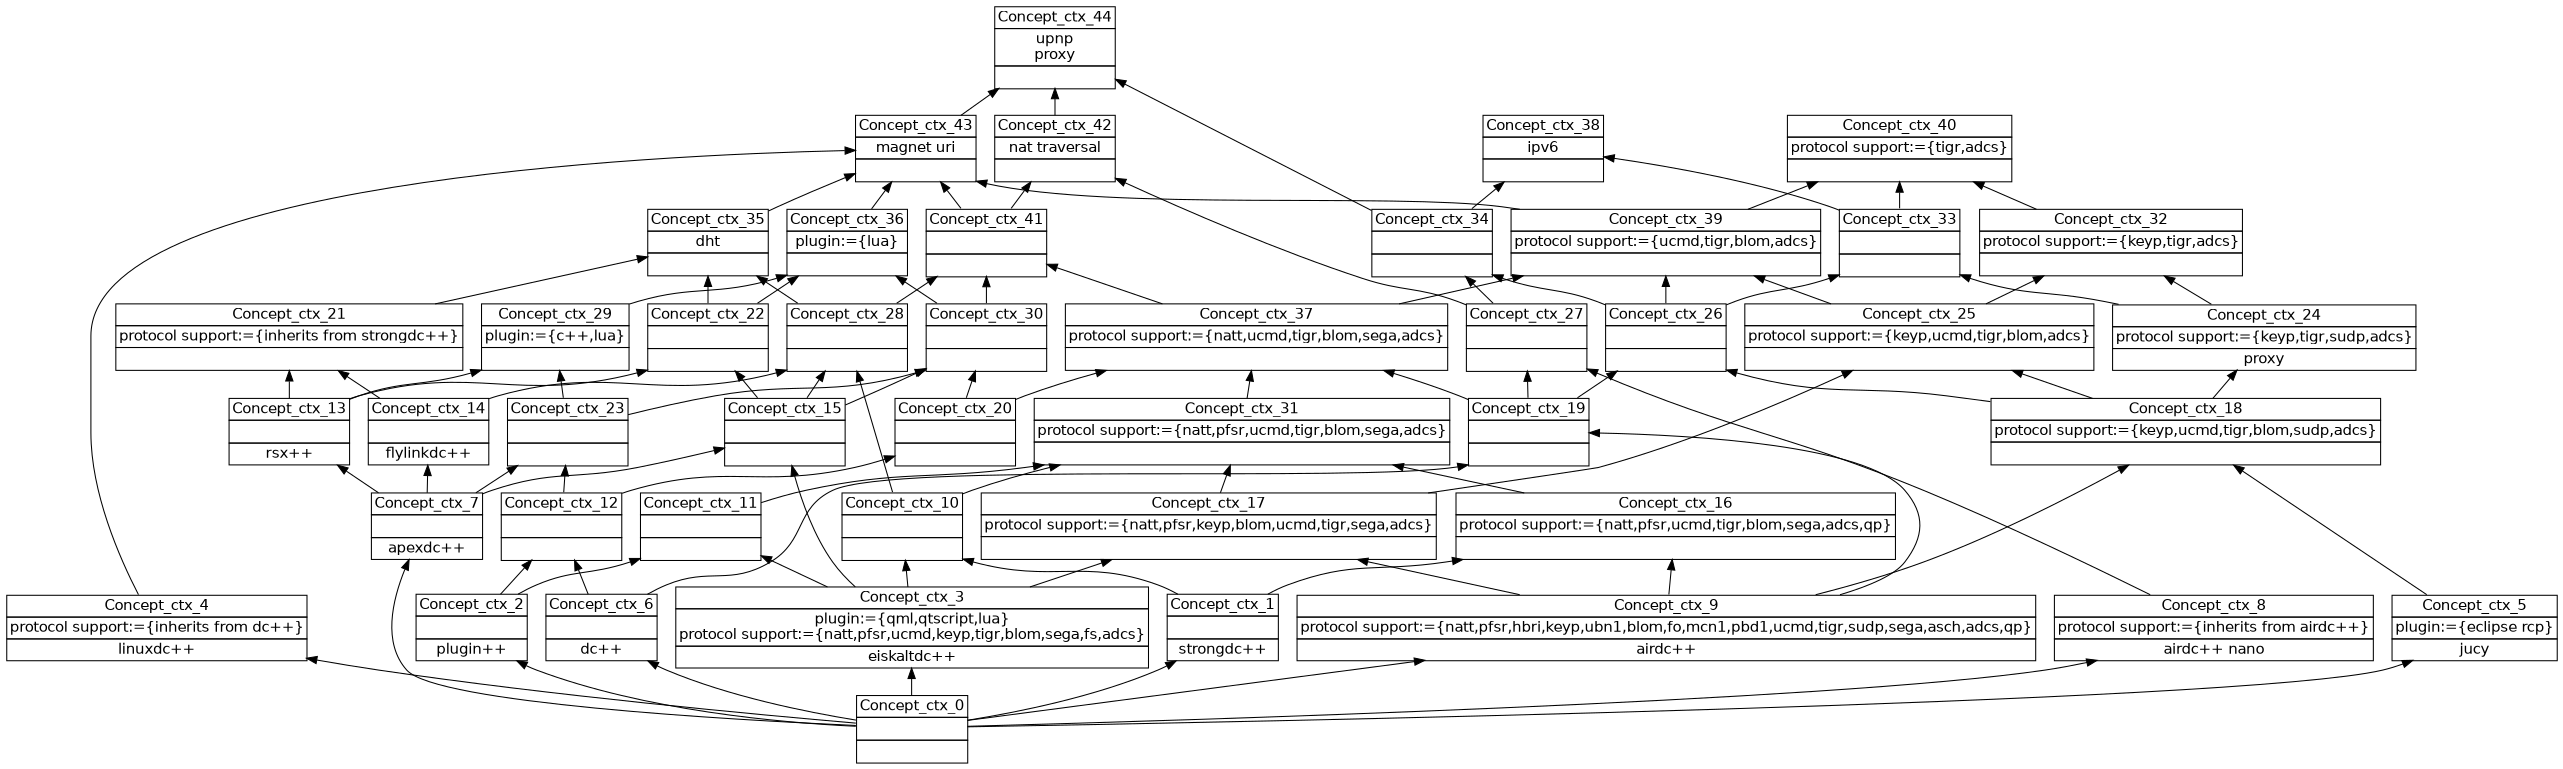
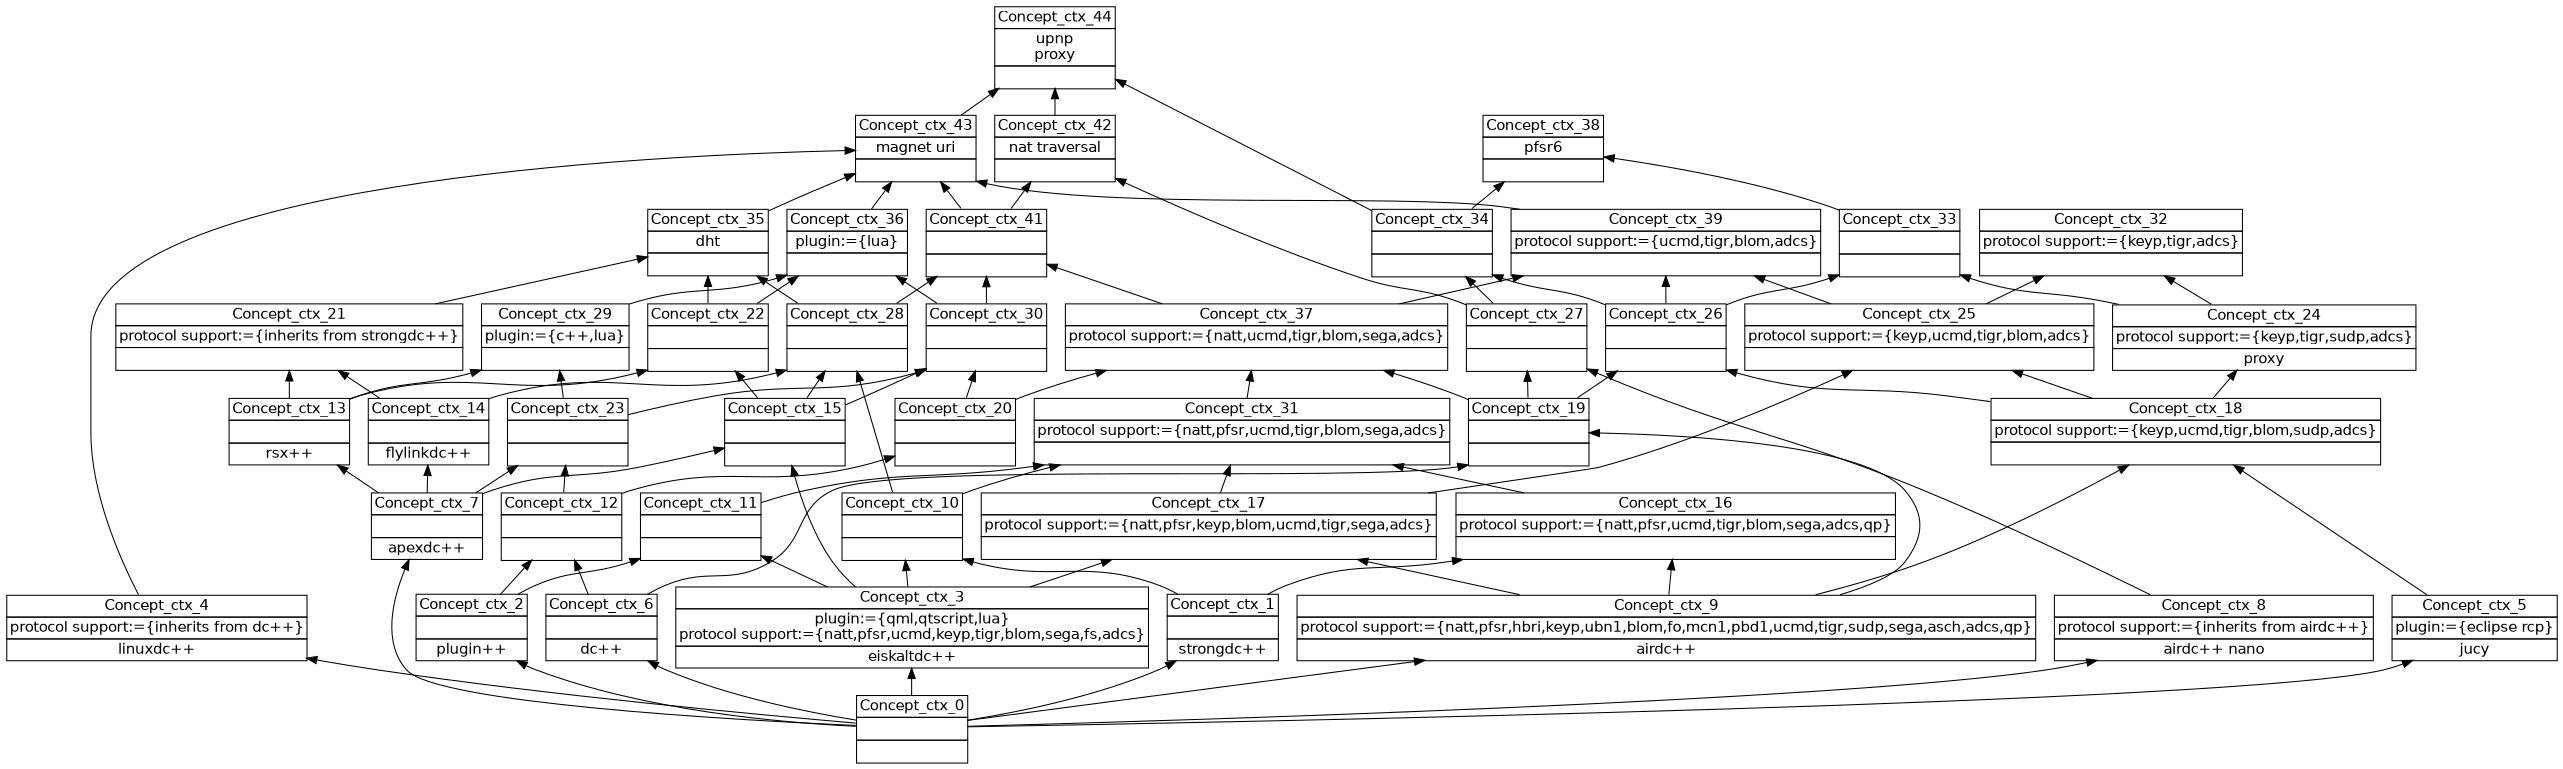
(1543, 148) -> (1543, 148)
(1900, 149) -> none
